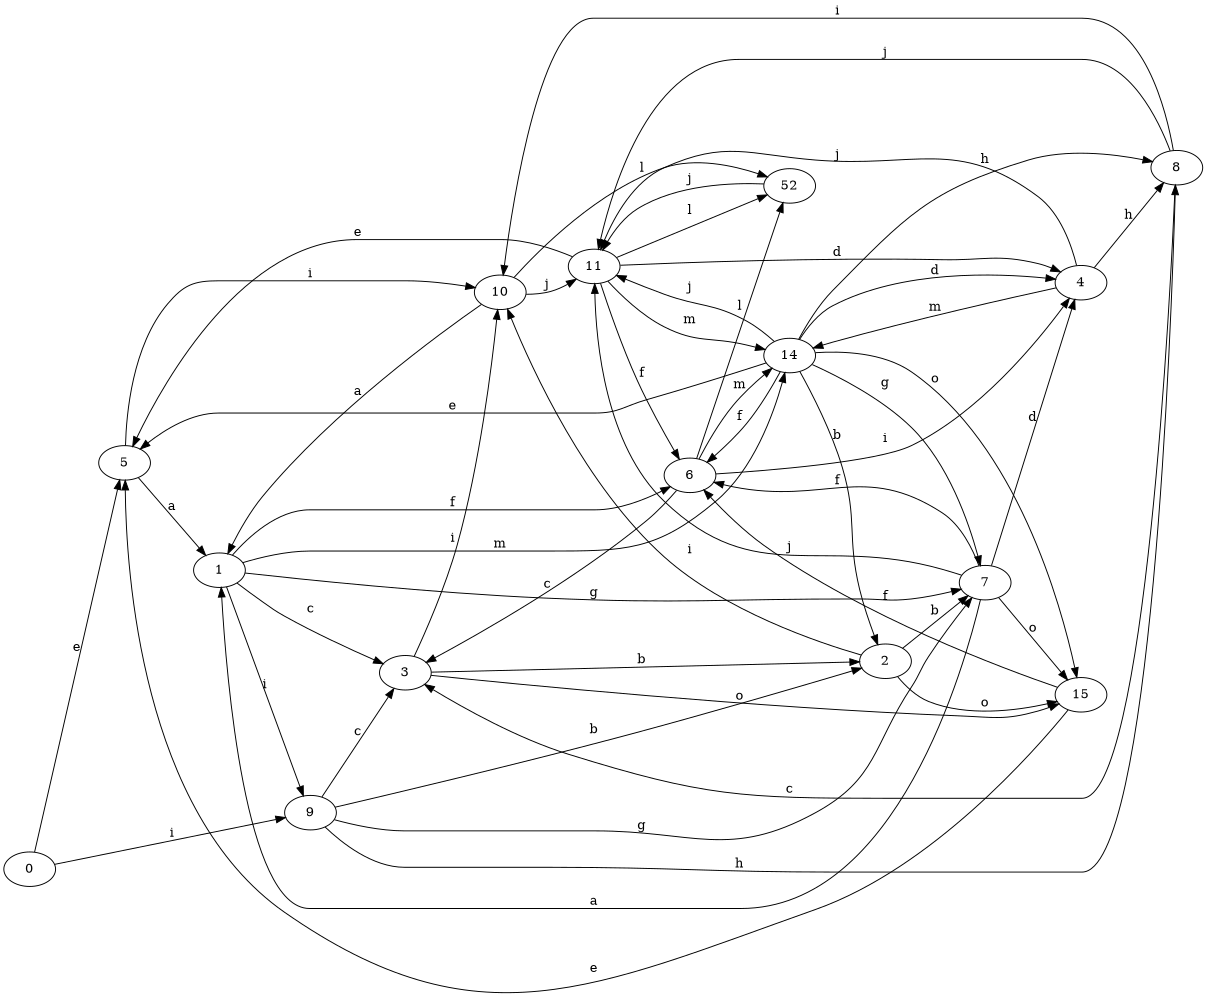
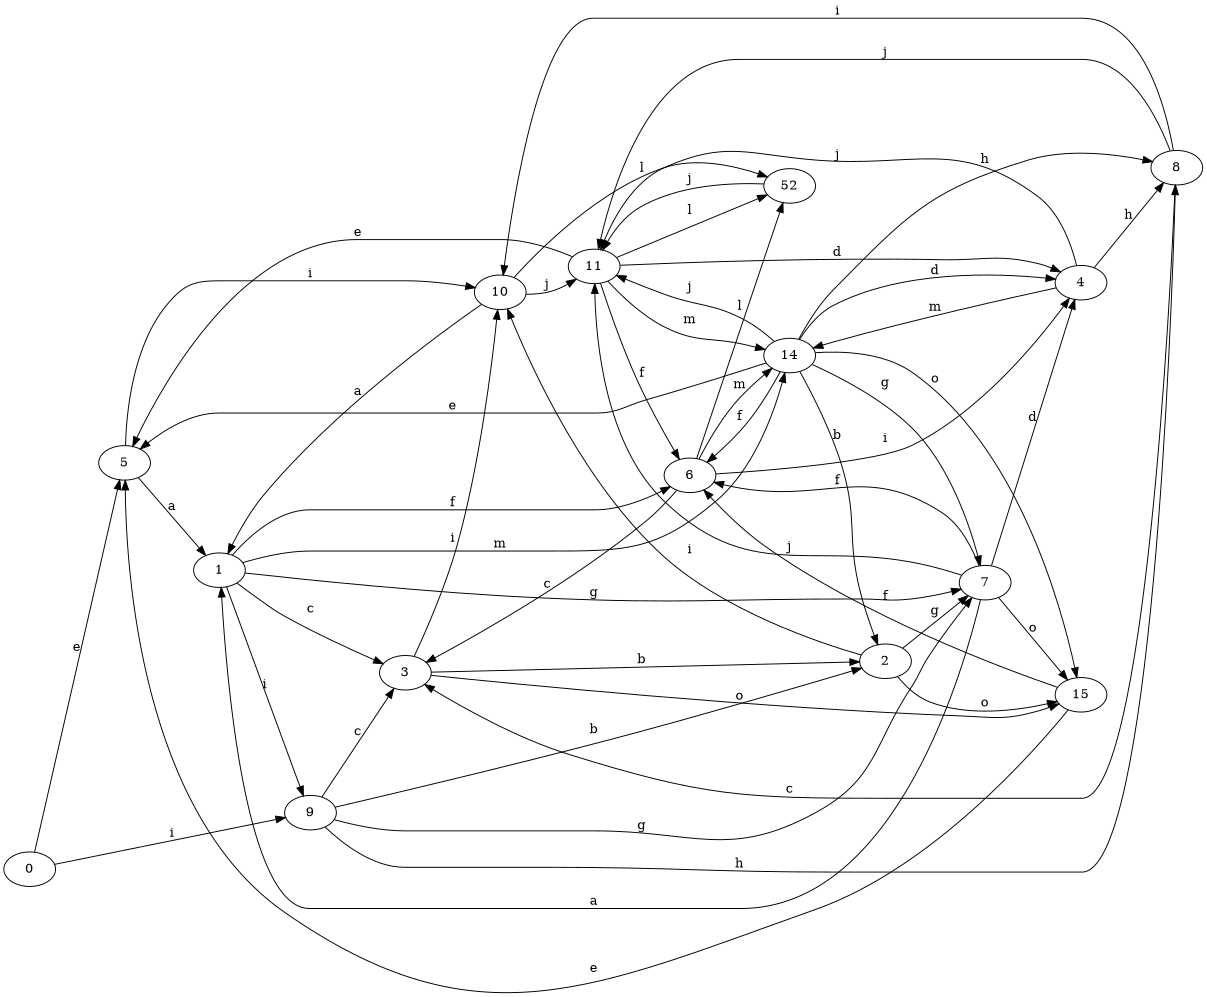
(935, 611) -> (935, 611)
